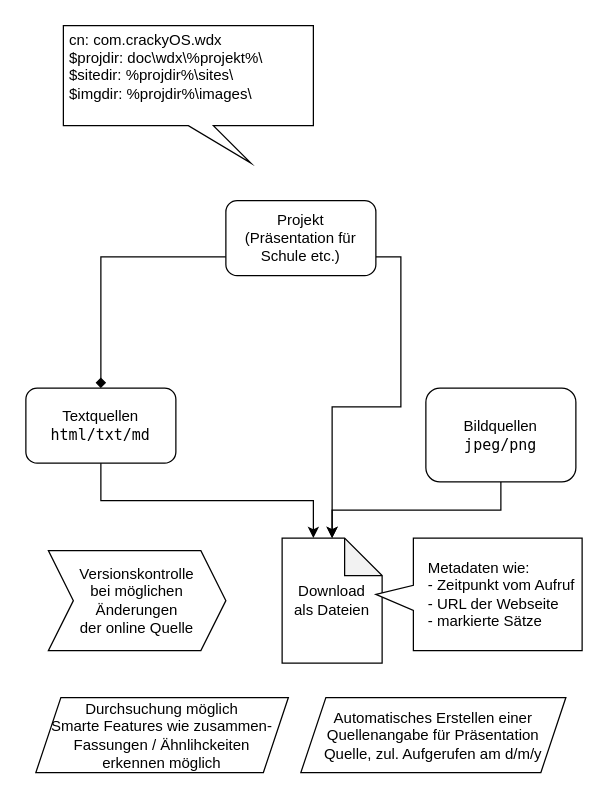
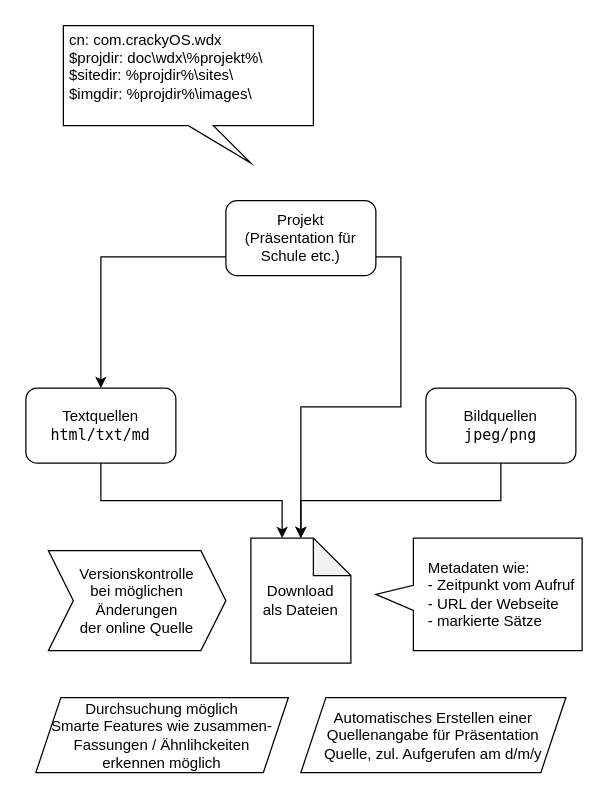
(101, 377) -> (101, 378)
(501, 435) -> (501, 426)
(332, 601) -> (301, 601)
